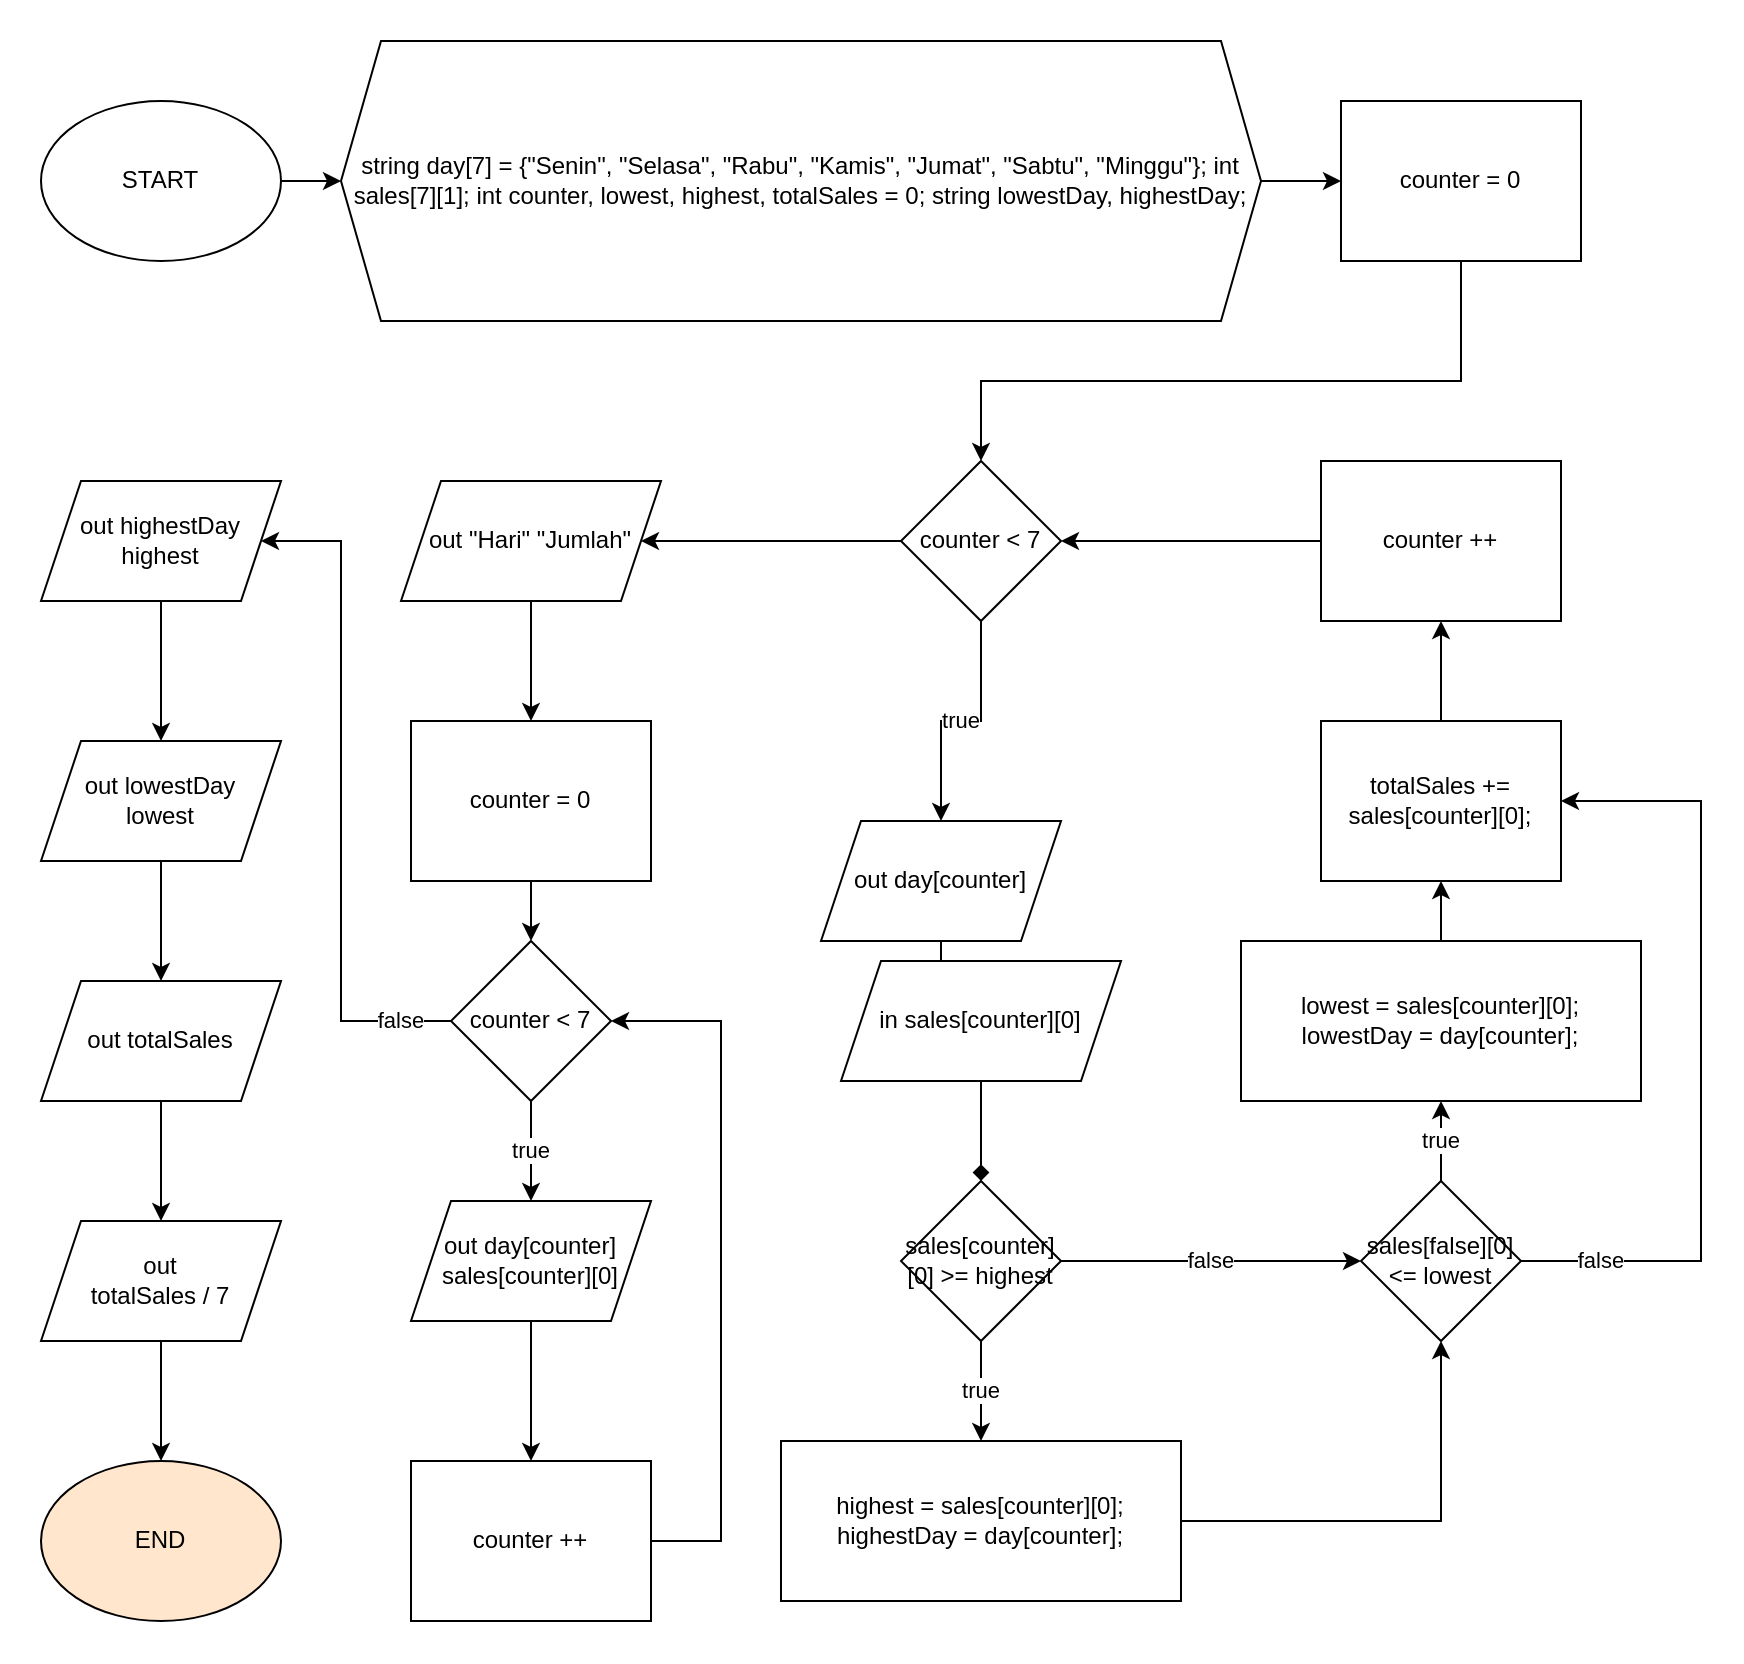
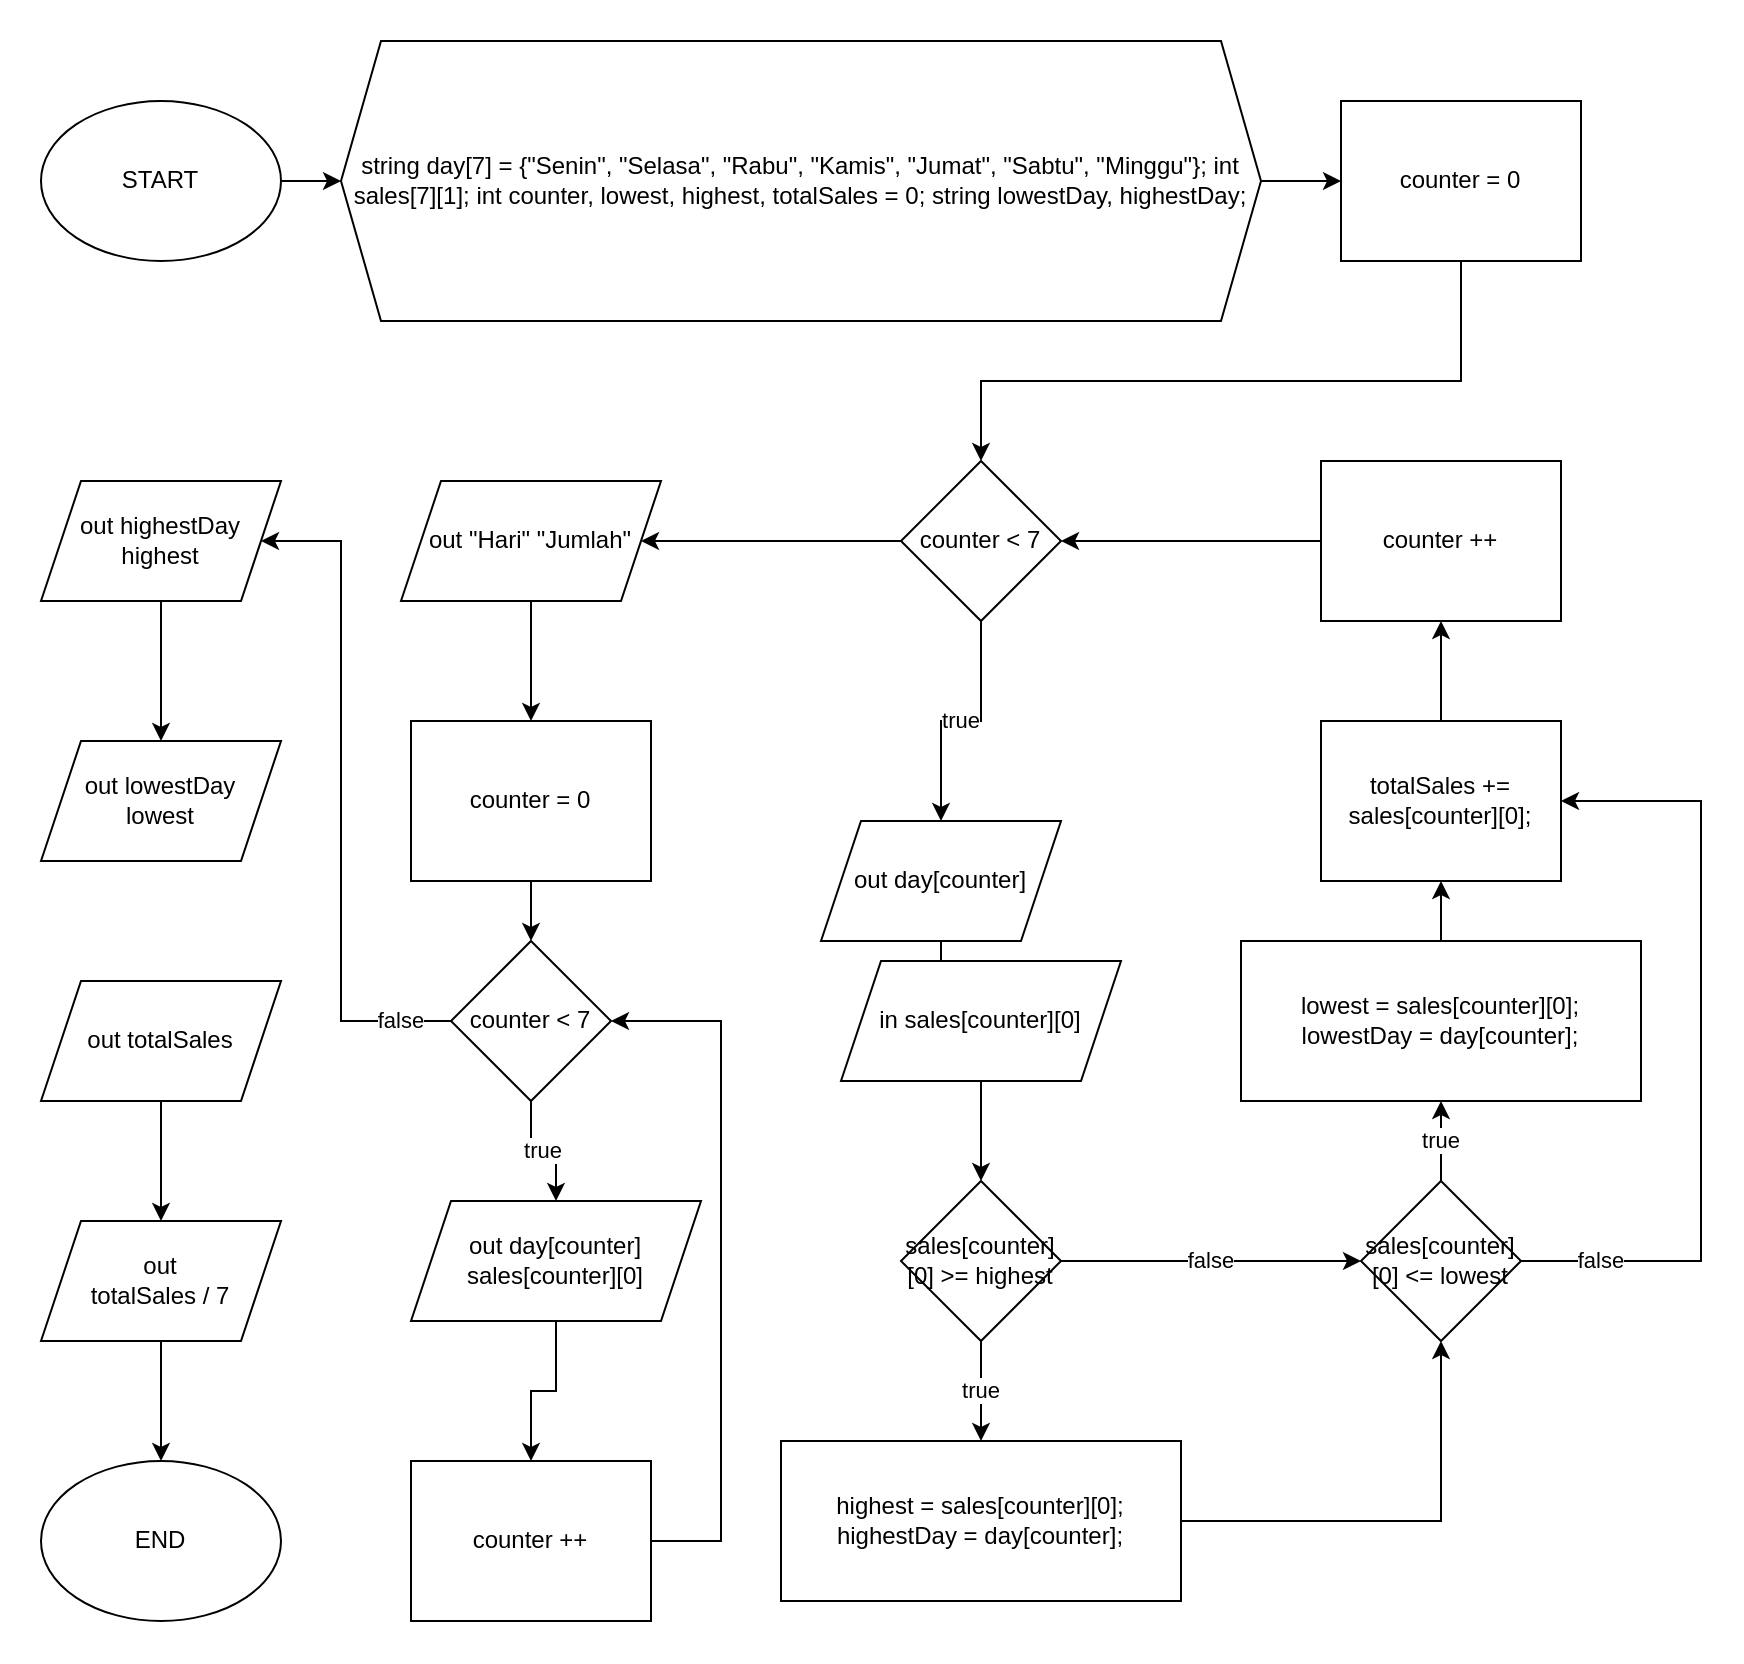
(161, 914) -> none
(981, 1165) -> (981, 1166)
(531, 1261) -> (556, 1261)
(1441, 1261) -> (1441, 1261)
(161, 1541) -> (161, 1541)
